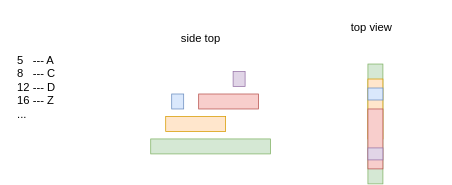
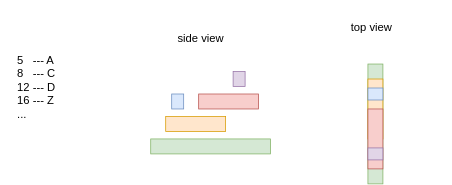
(201, 38) -> (201, 38)
